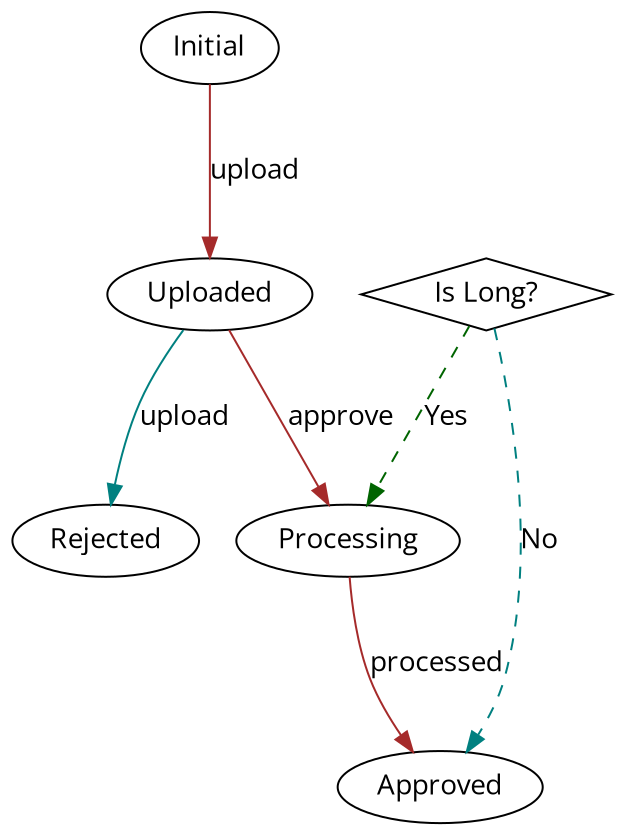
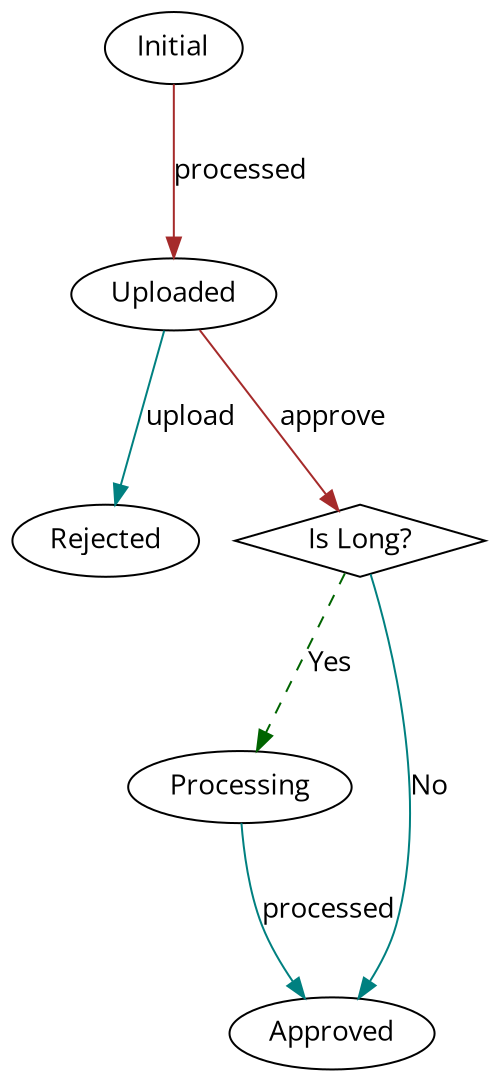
(255, 171) -> (241, 171)
(274, 409) -> (263, 412)
(521, 534) -> (409, 779)
(364, 660) -> (256, 906)
